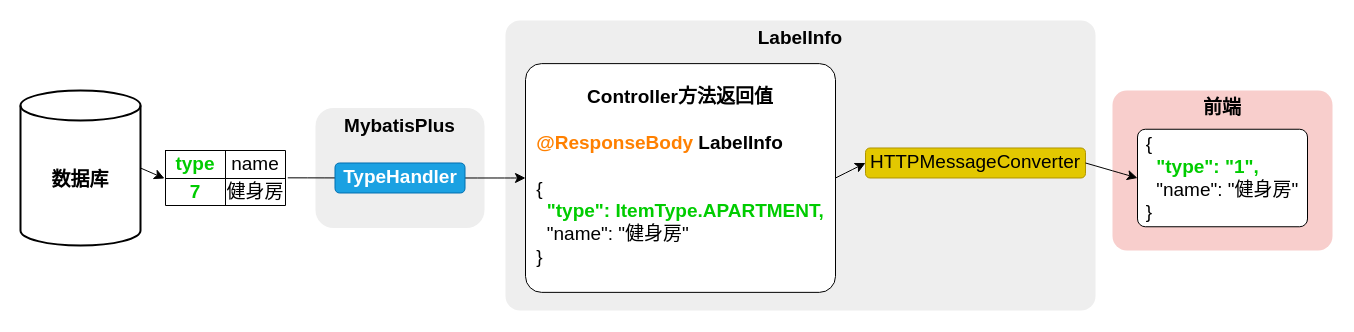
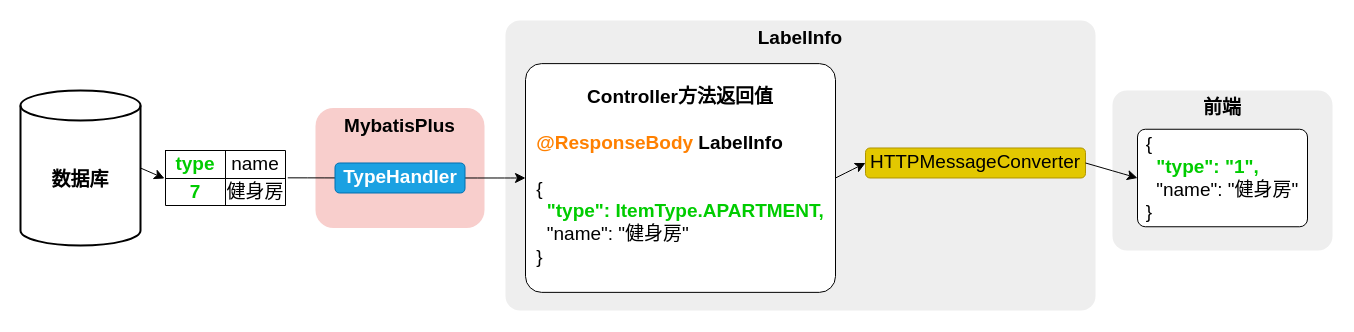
(1223, 109) -> (1223, 109)
(400, 127) -> (400, 127)
